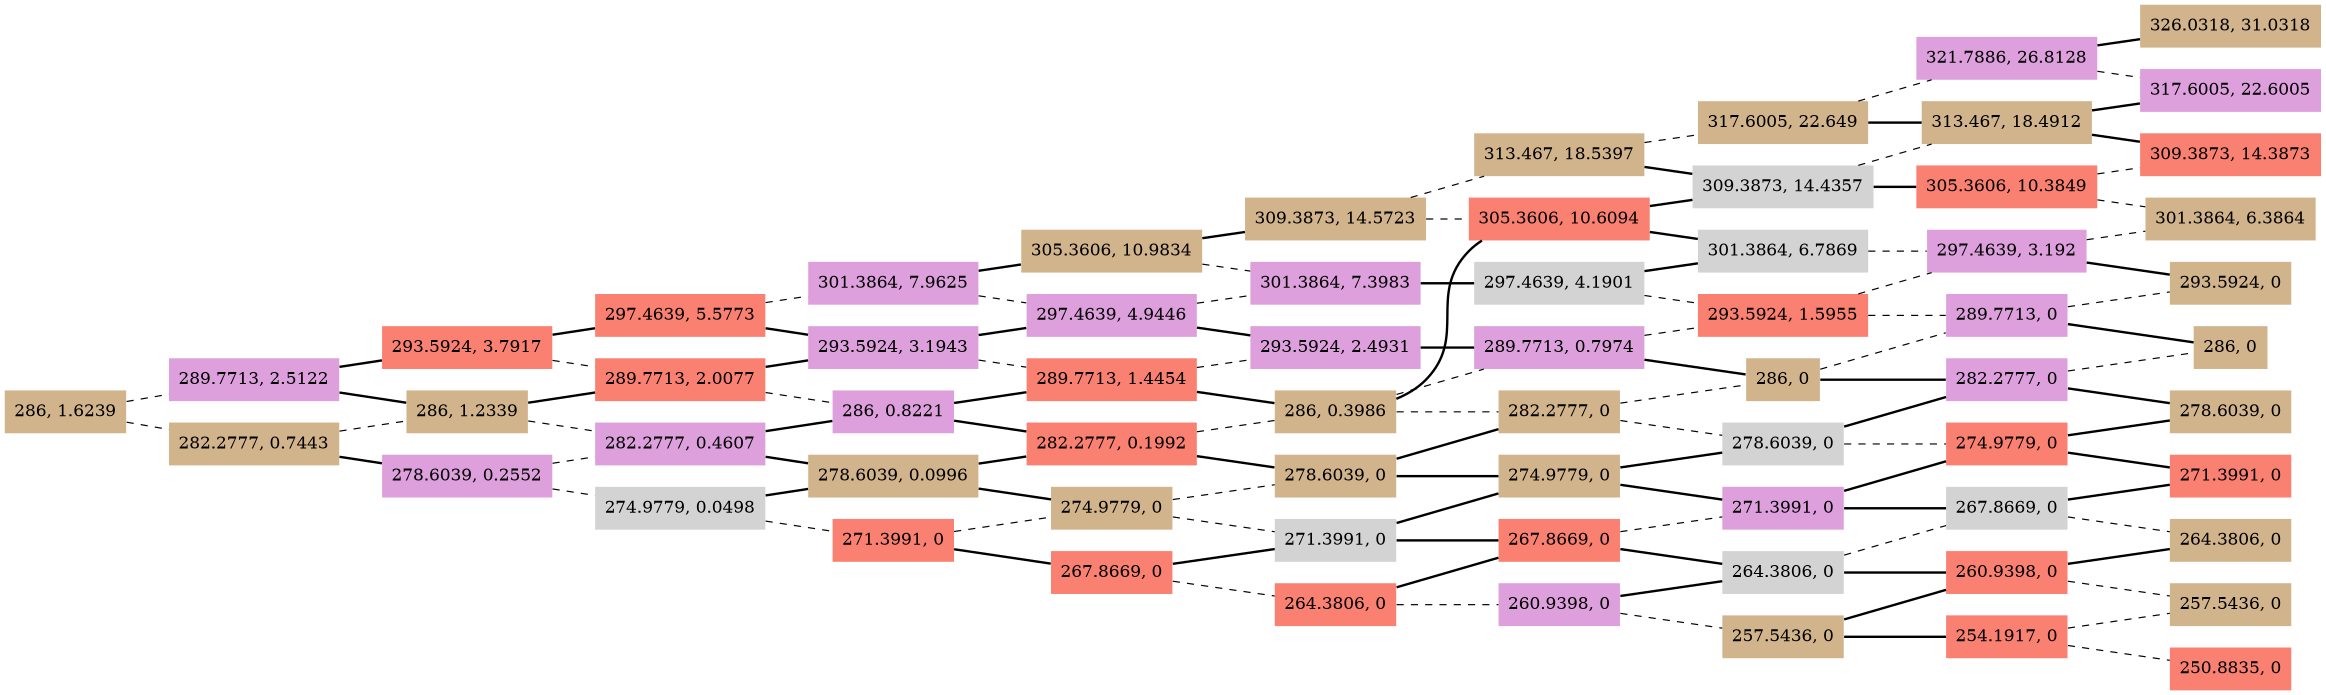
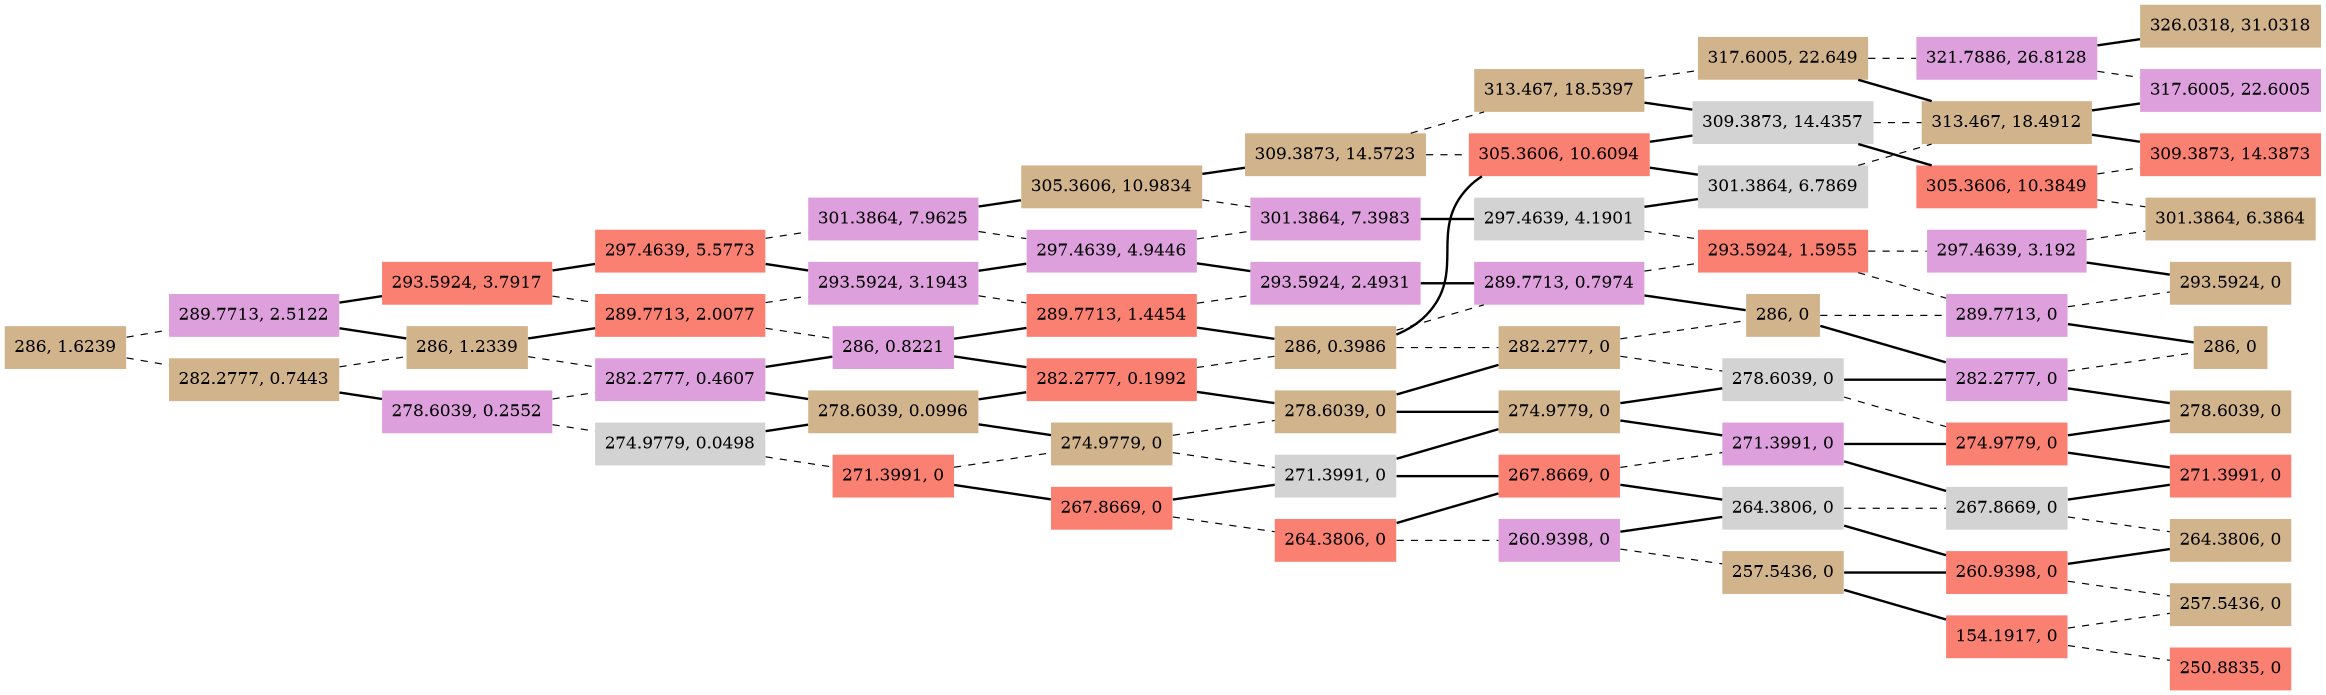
(1898, 251) -> (1908, 151)
(787, 364) -> (787, 299)
(2007, 637) -> (2007, 637)
